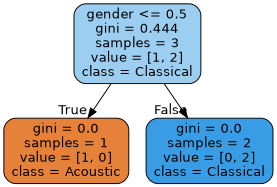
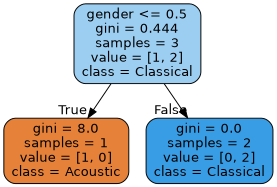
(66, 151) -> (66, 151)
